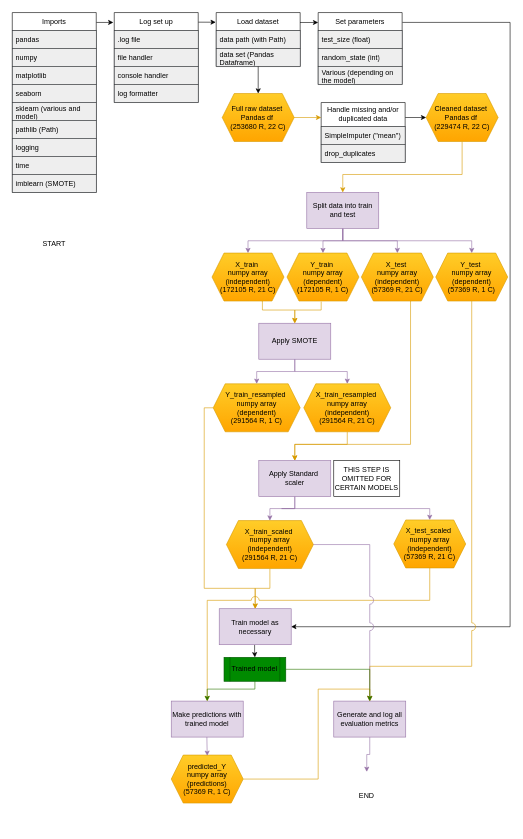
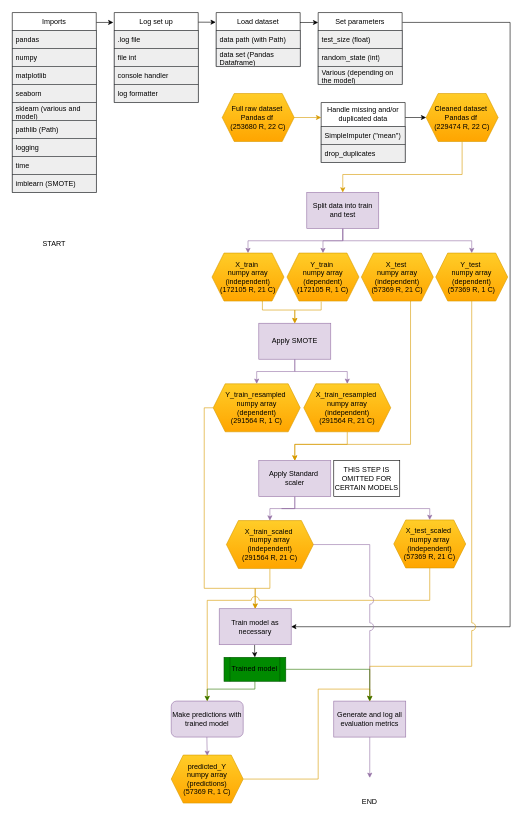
(138, 57) -> (130, 57)
(258, 88) -> none
(398, 245) -> none
(207, 719) -> (207, 719)
(367, 796) -> (370, 802)
